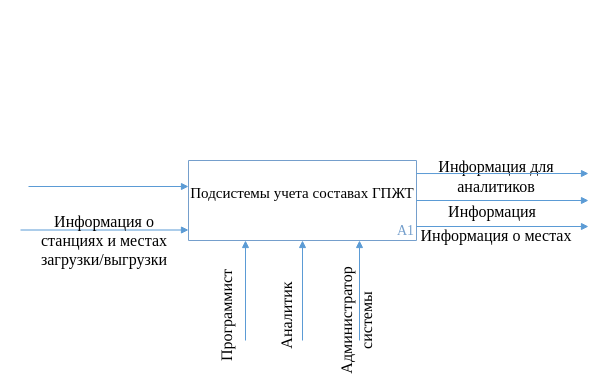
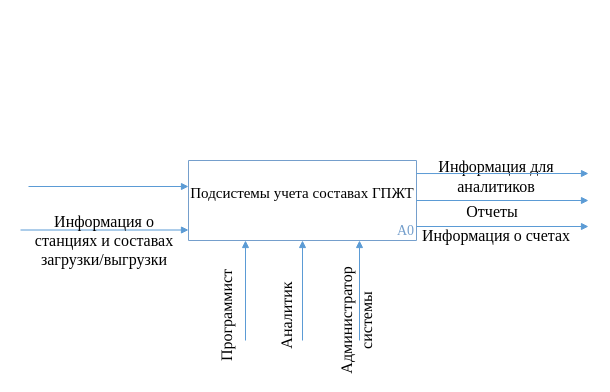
(493, 212) -> (493, 212)
(408, 232) -> (408, 232)
(497, 236) -> (497, 236)
(105, 241) -> (105, 241)
